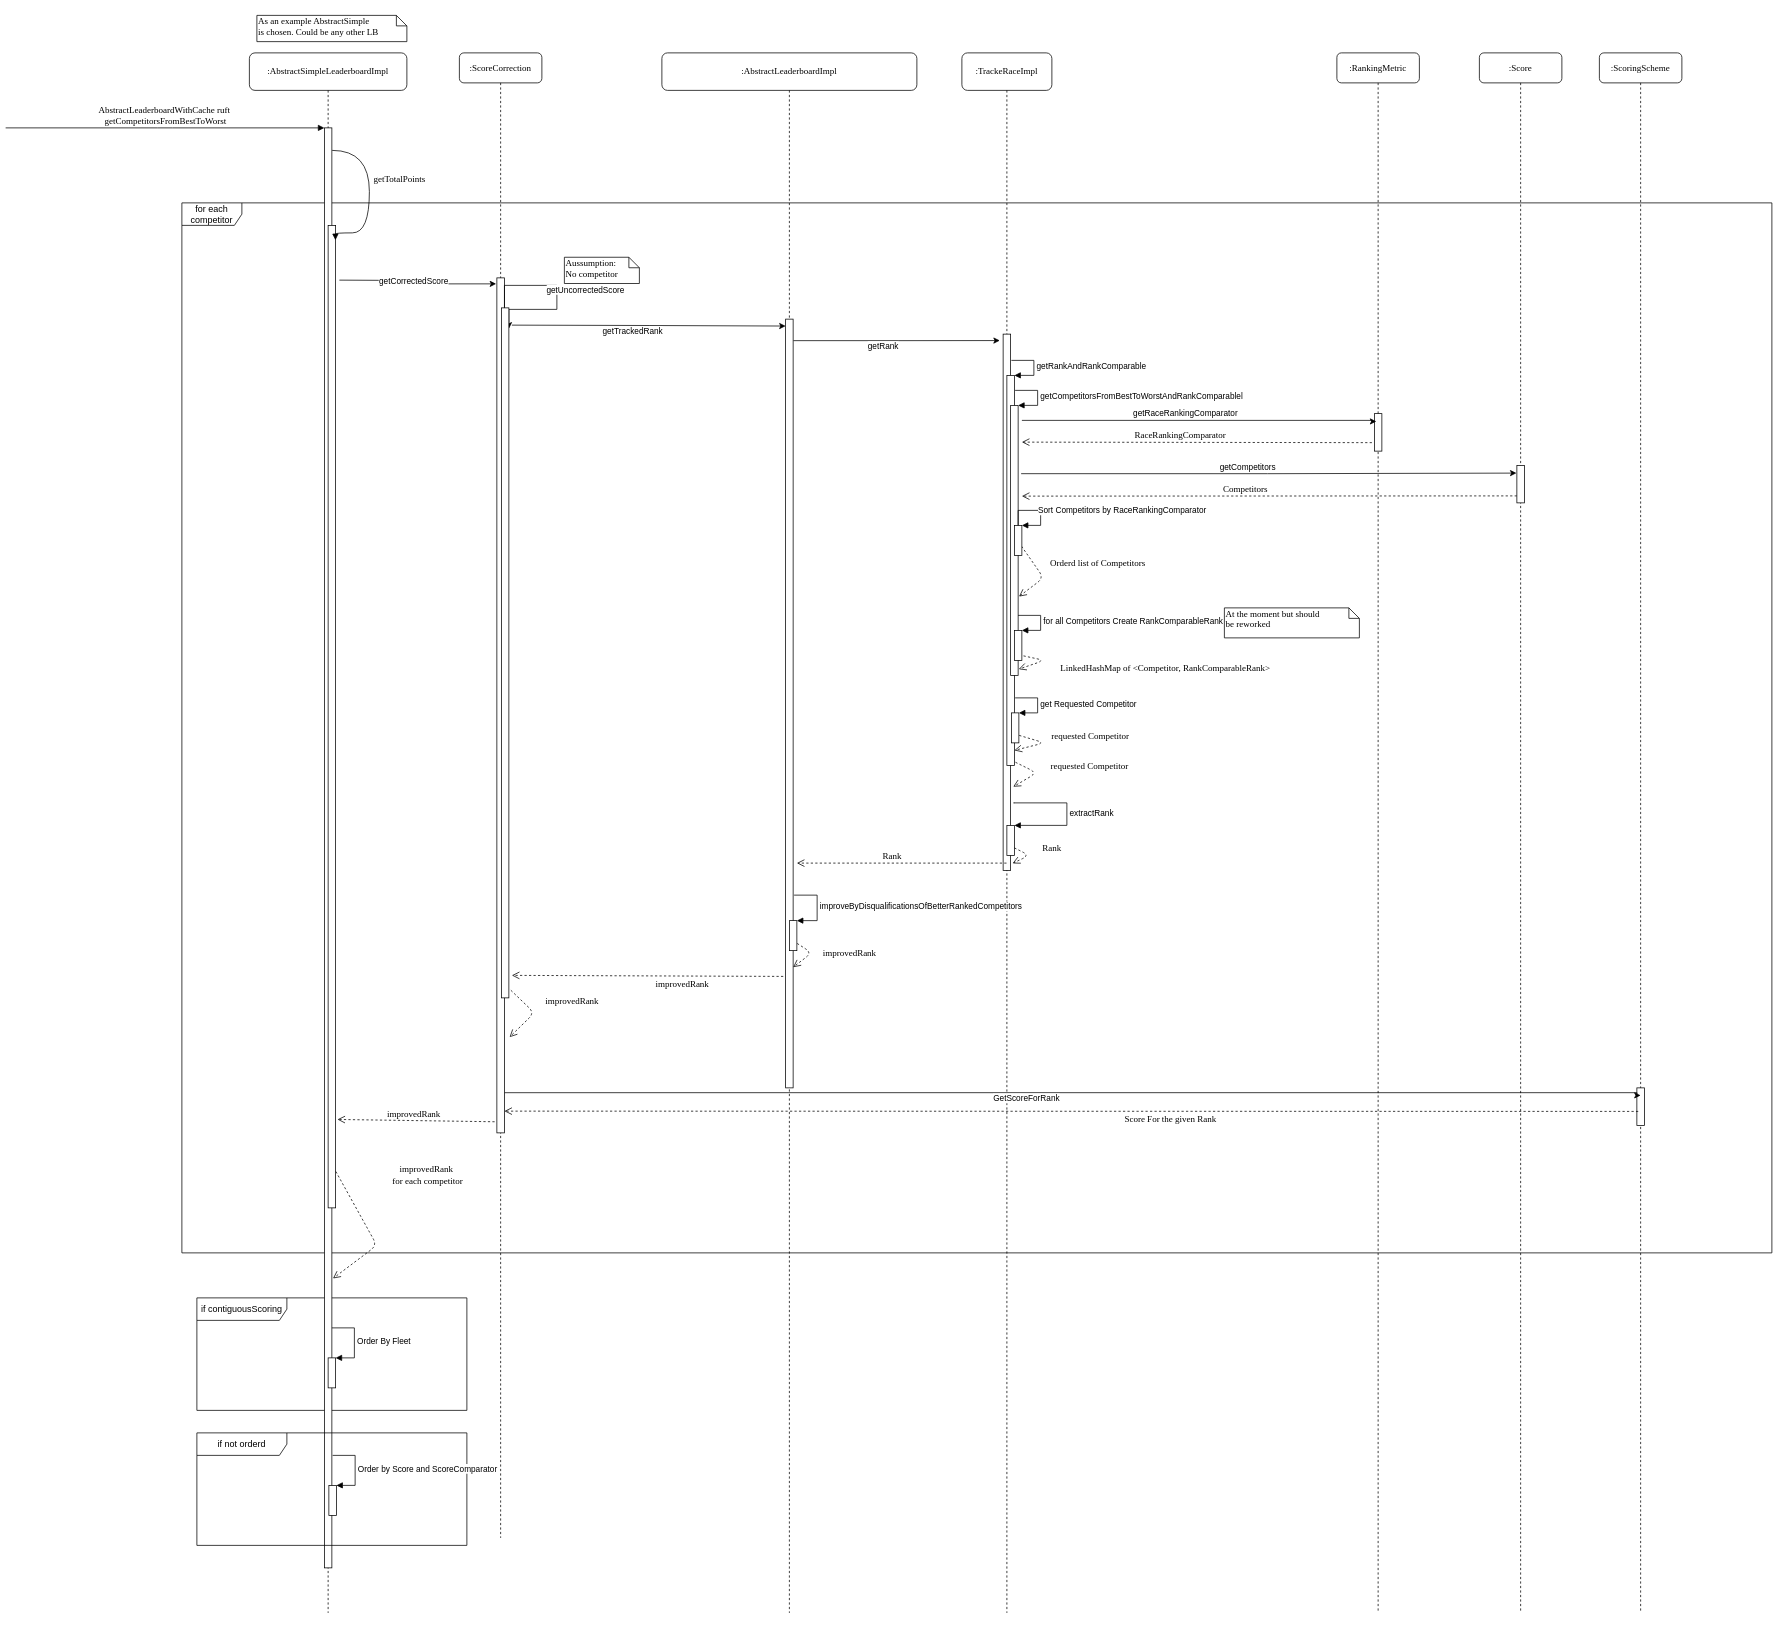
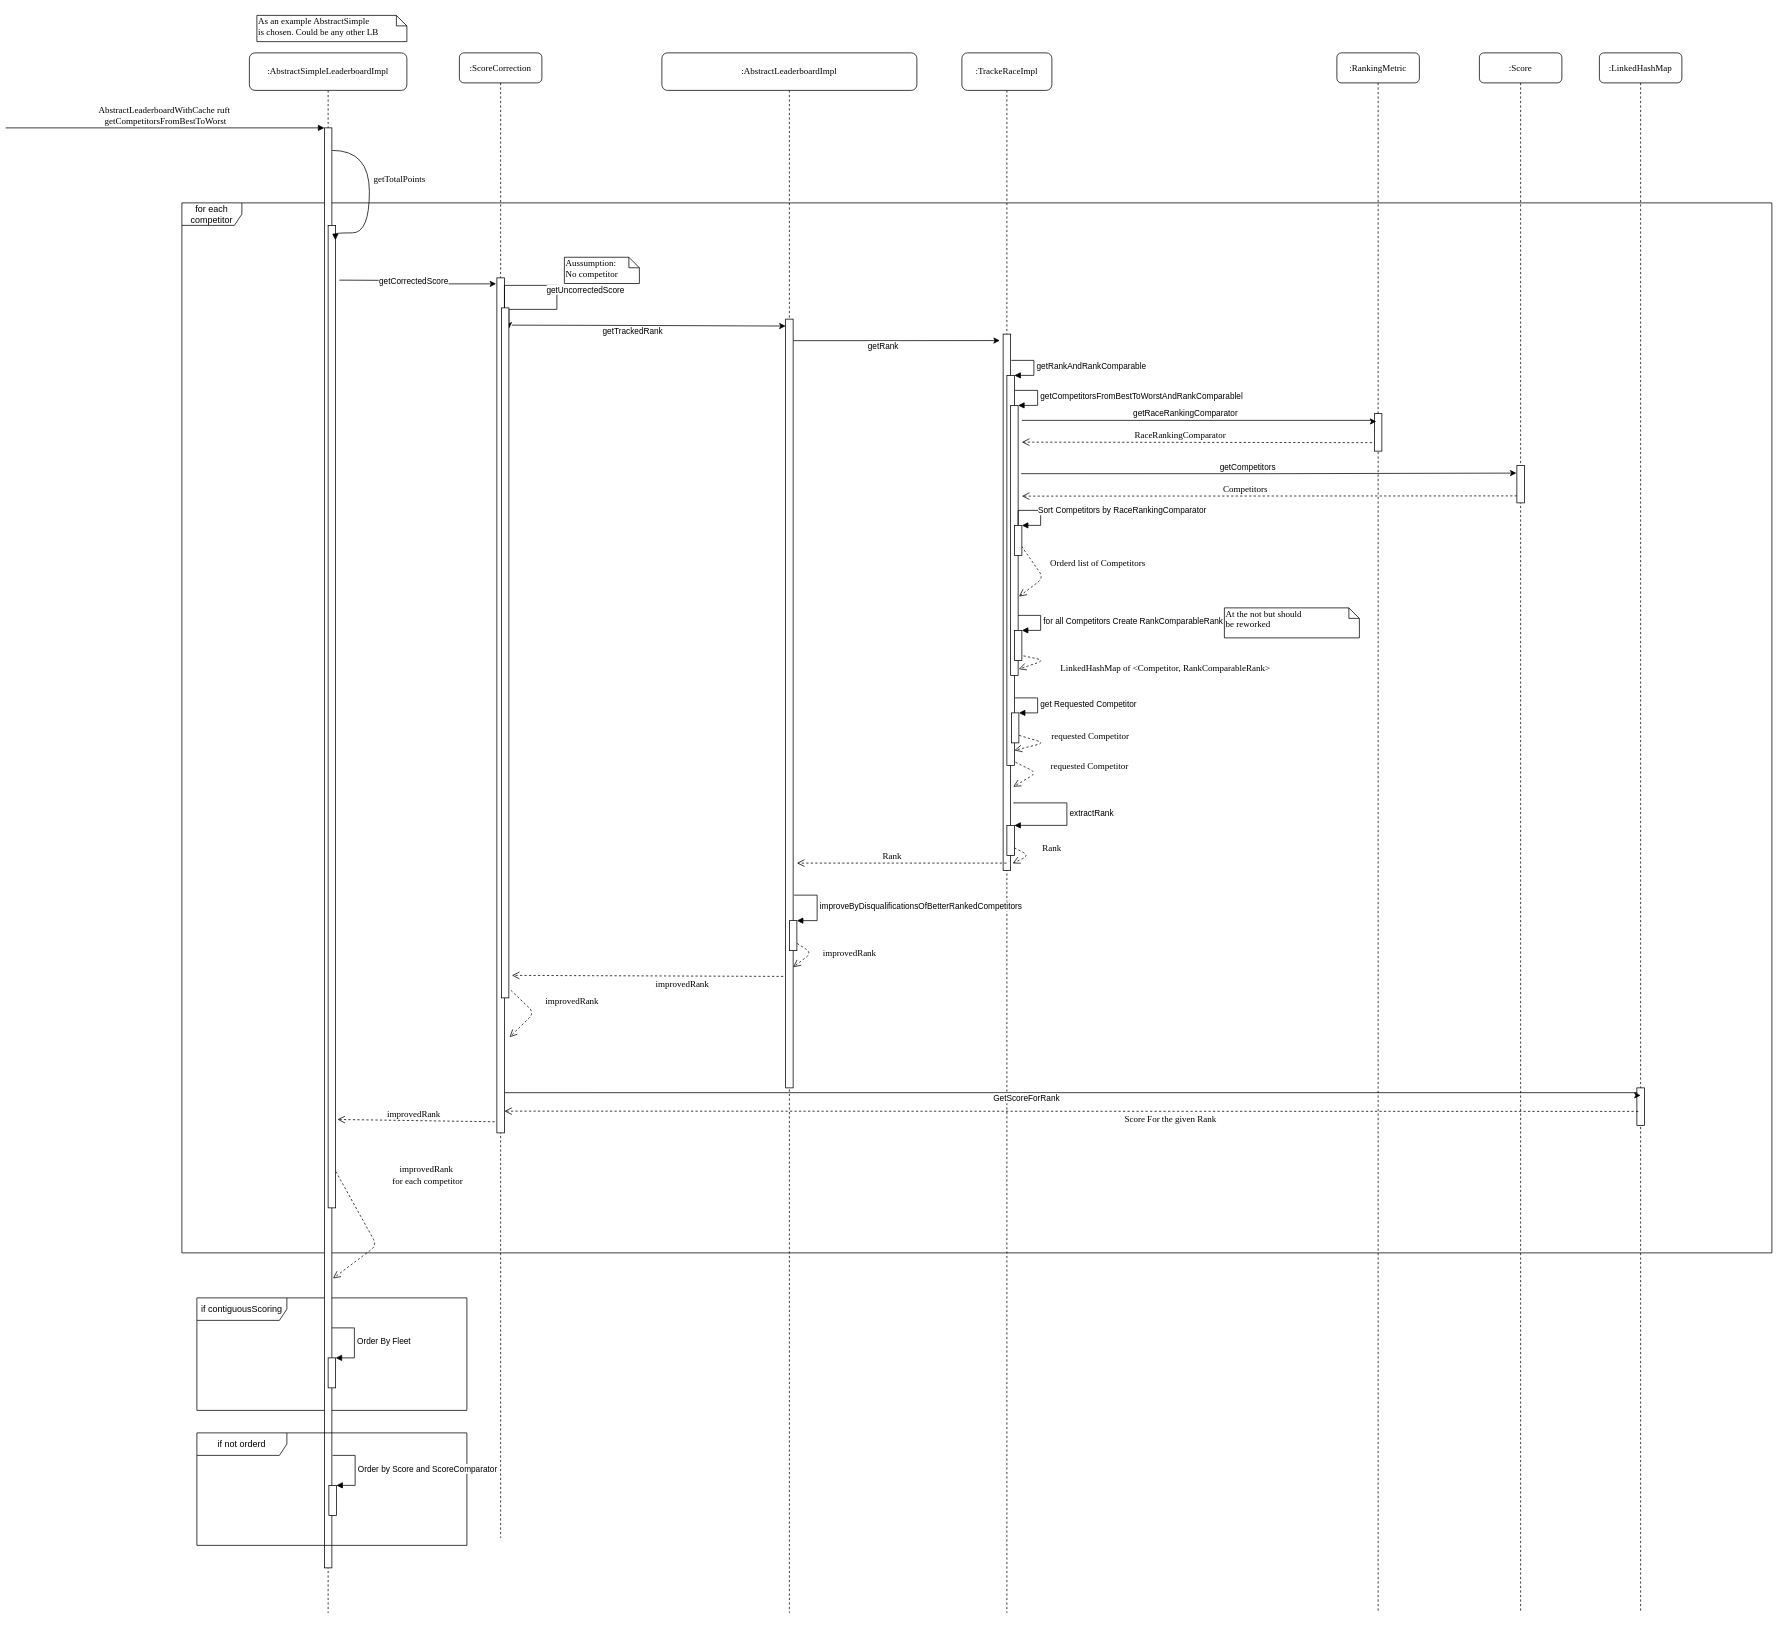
(1641, 68) -> (1641, 68)
(1281, 619) -> (1273, 619)
